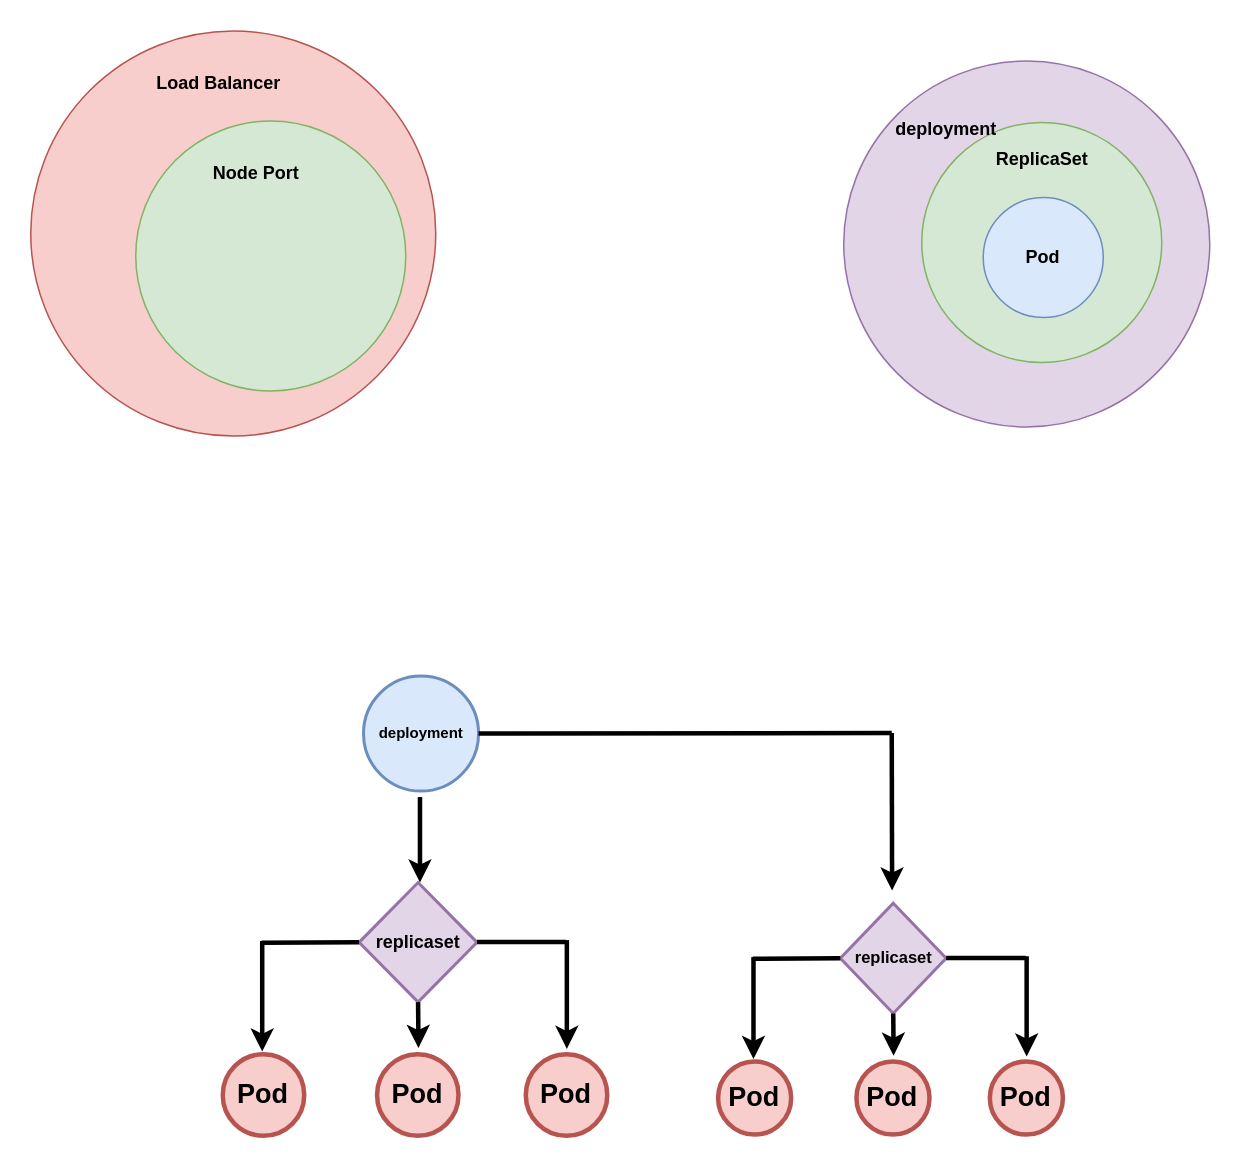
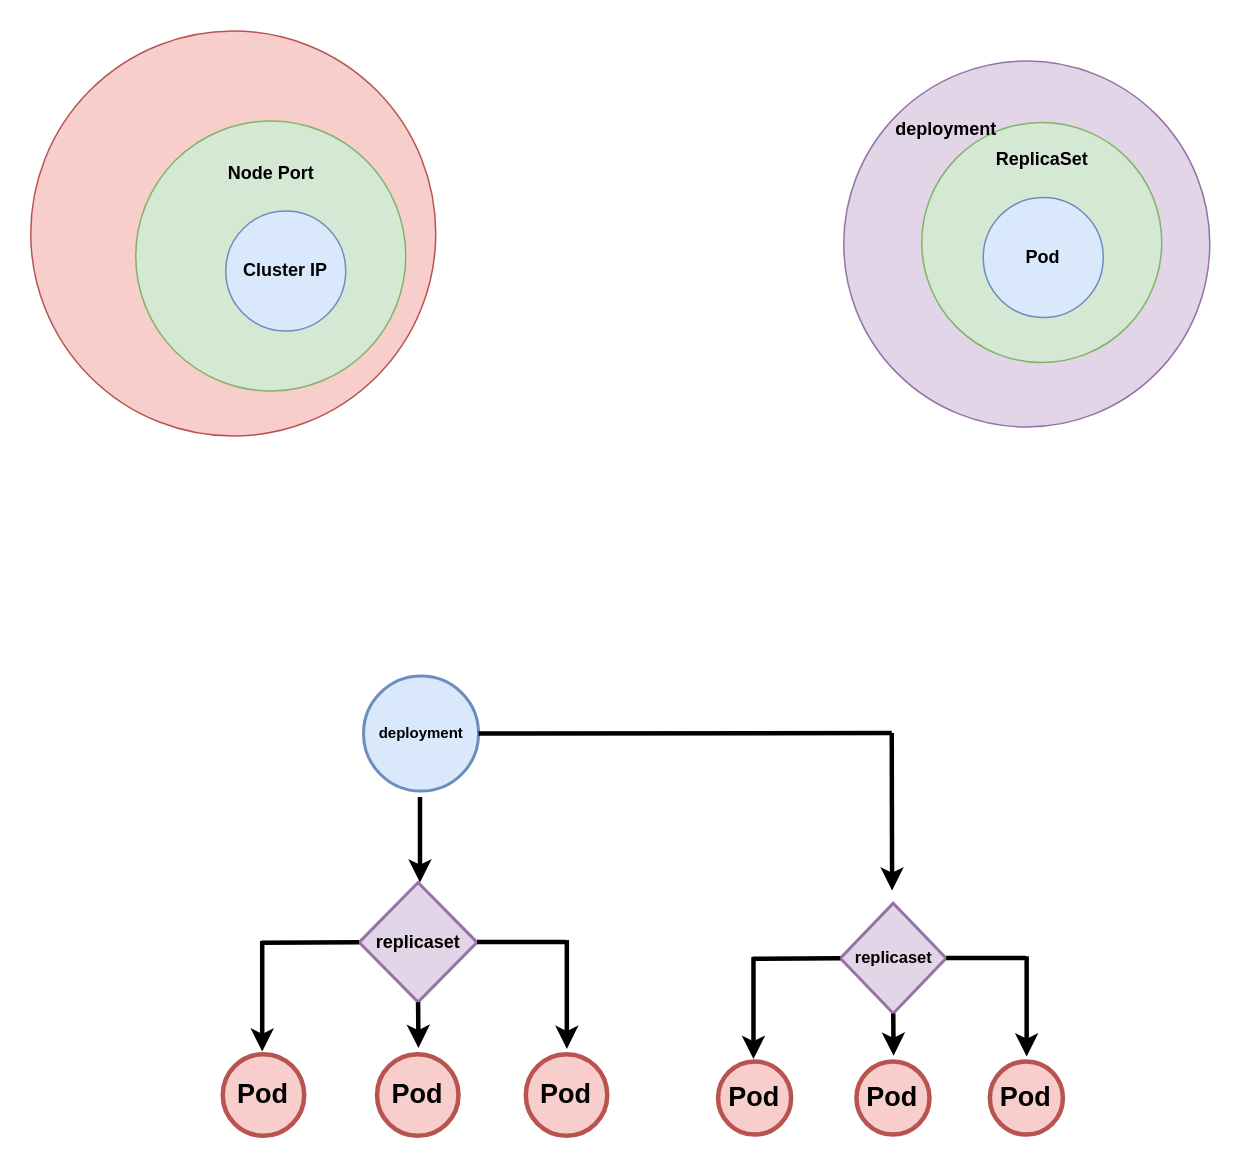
(218, 83) -> none
(256, 173) -> (271, 173)
none -> (286, 271)
